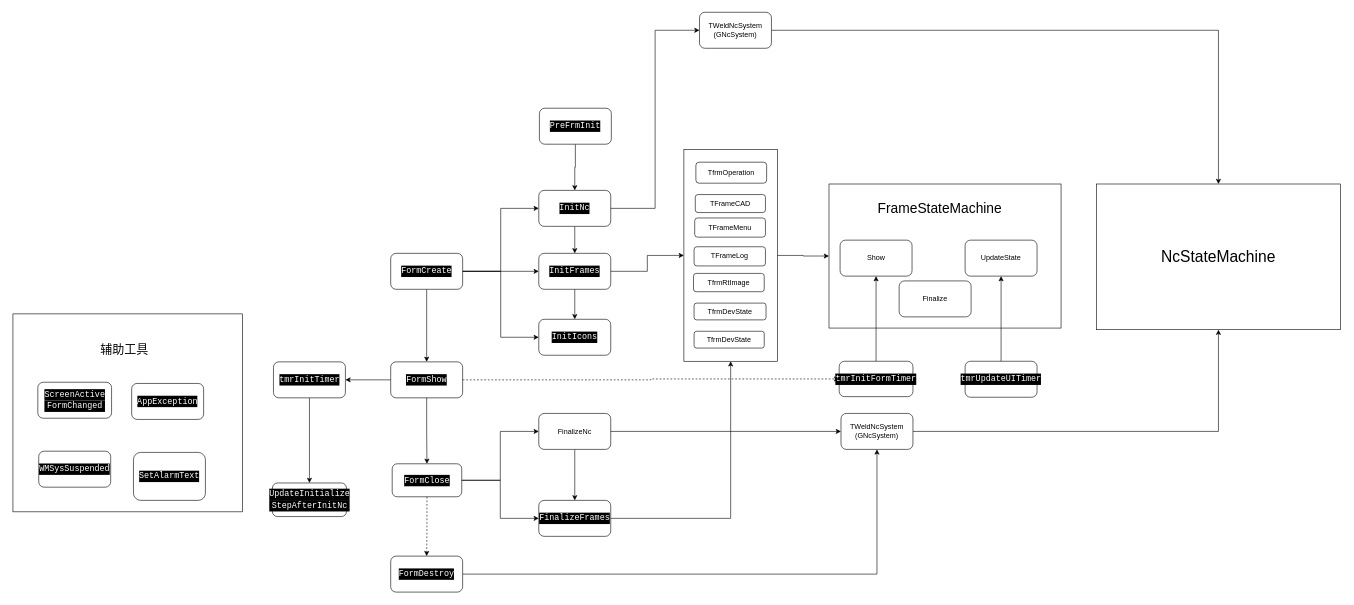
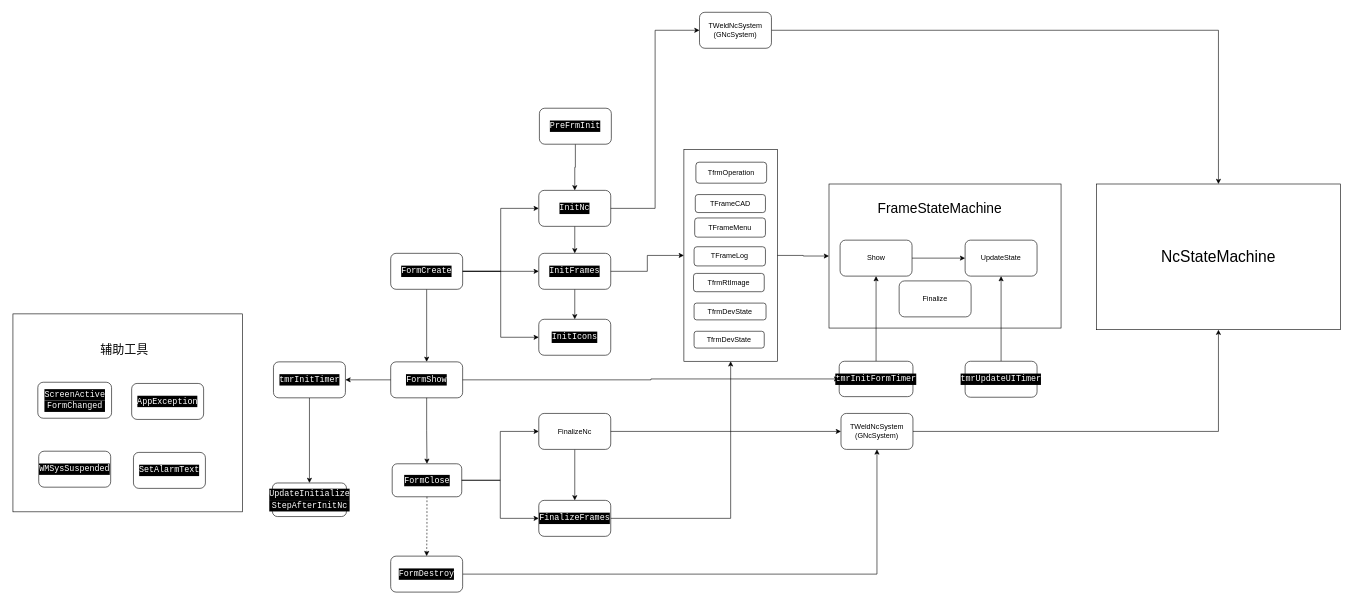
none -> (959, 258)
(649, 380) -> (649, 380)
(169, 477) -> (169, 471)
